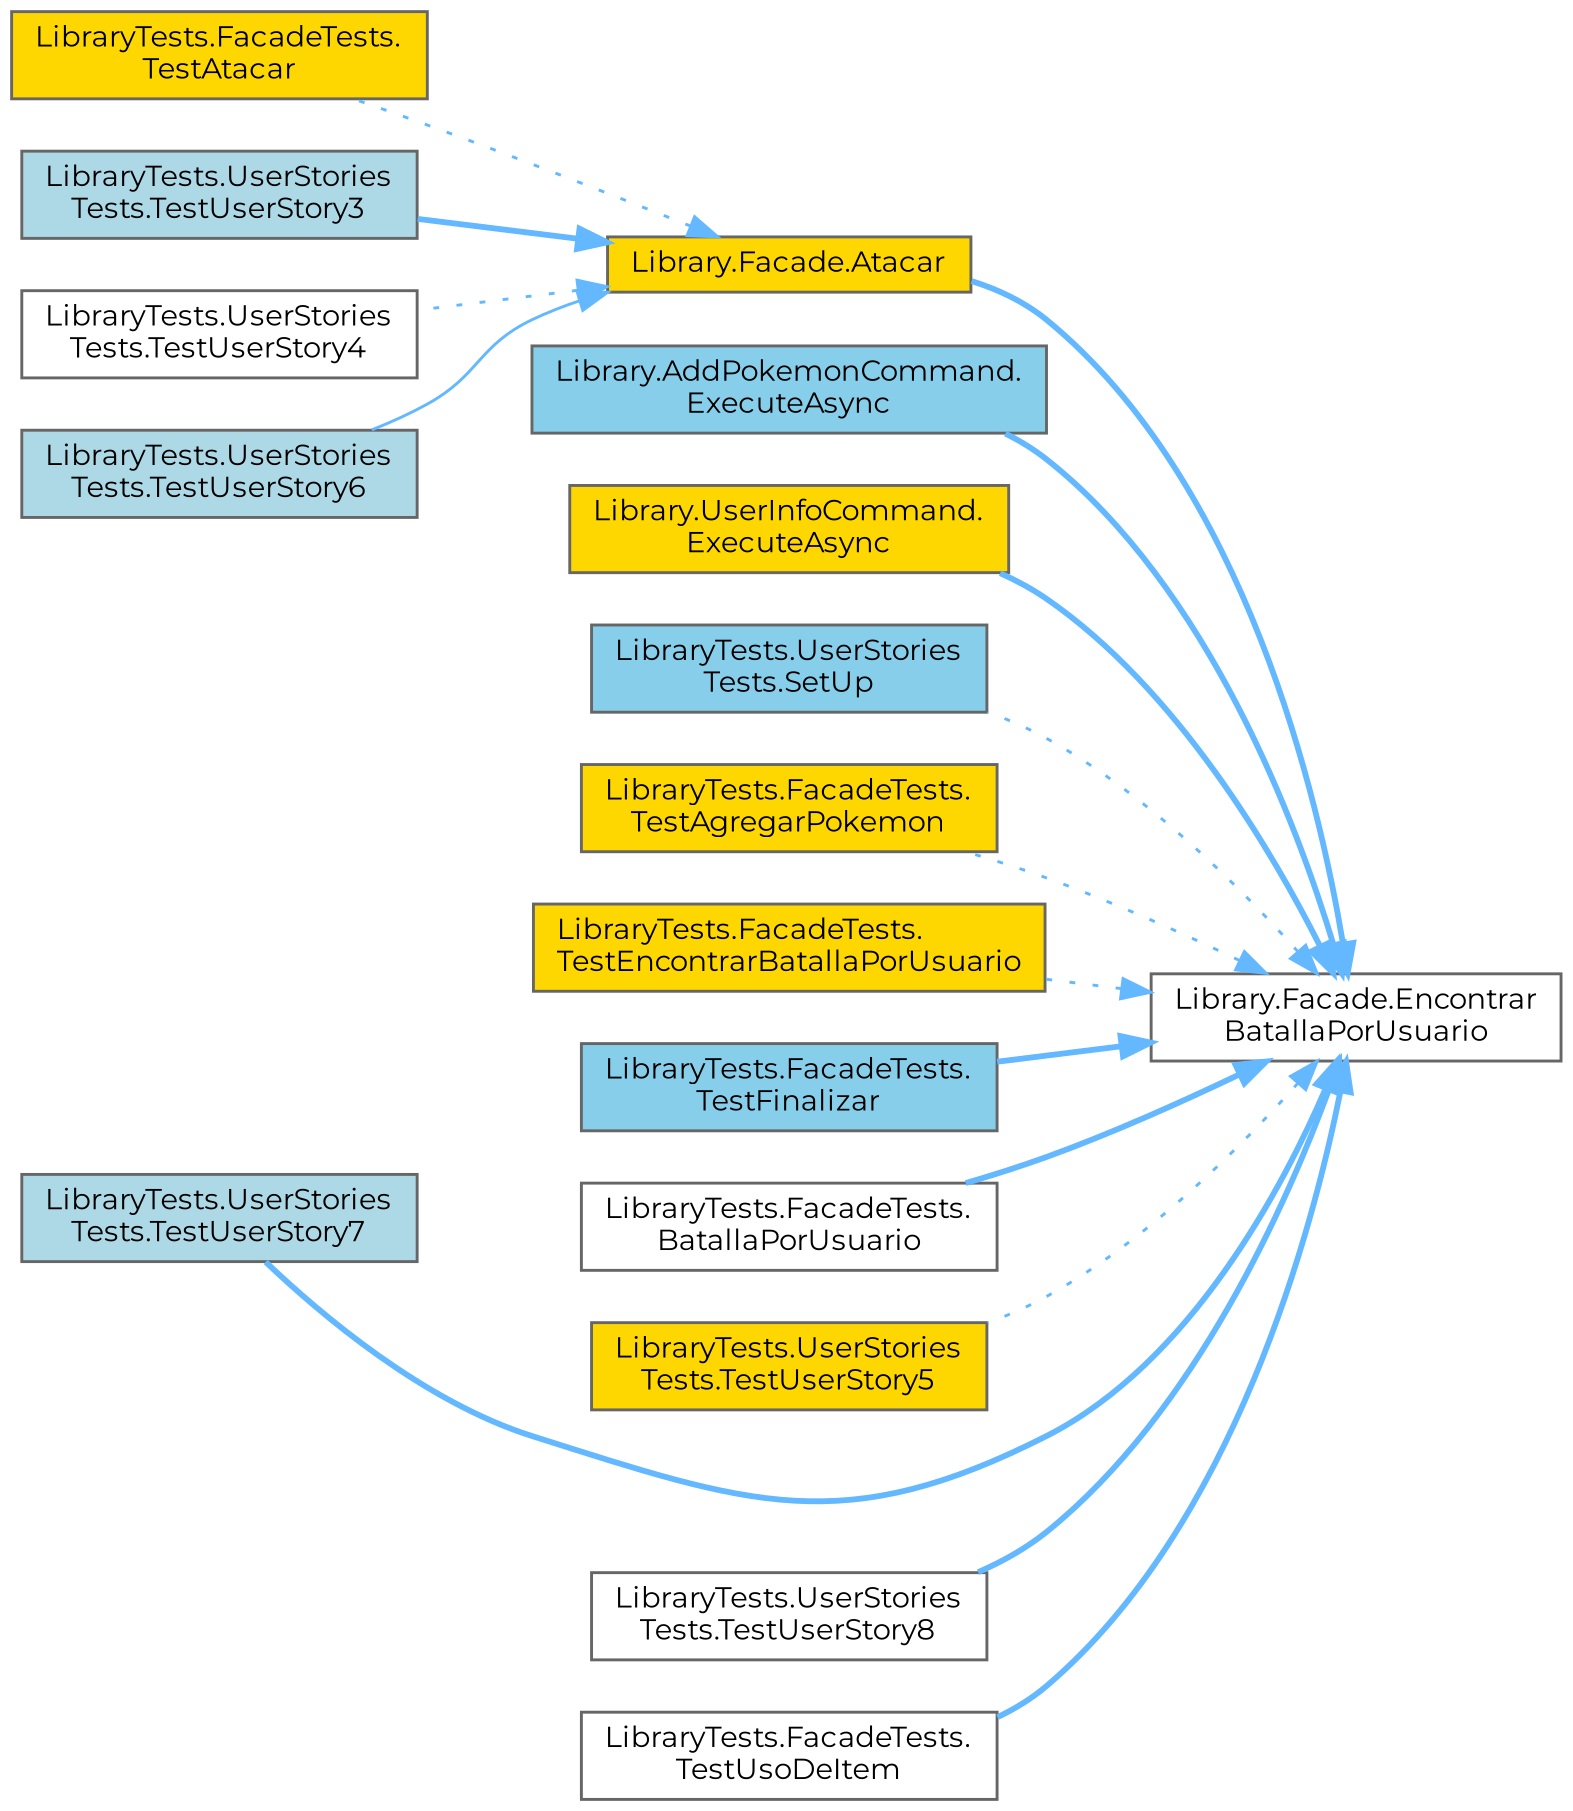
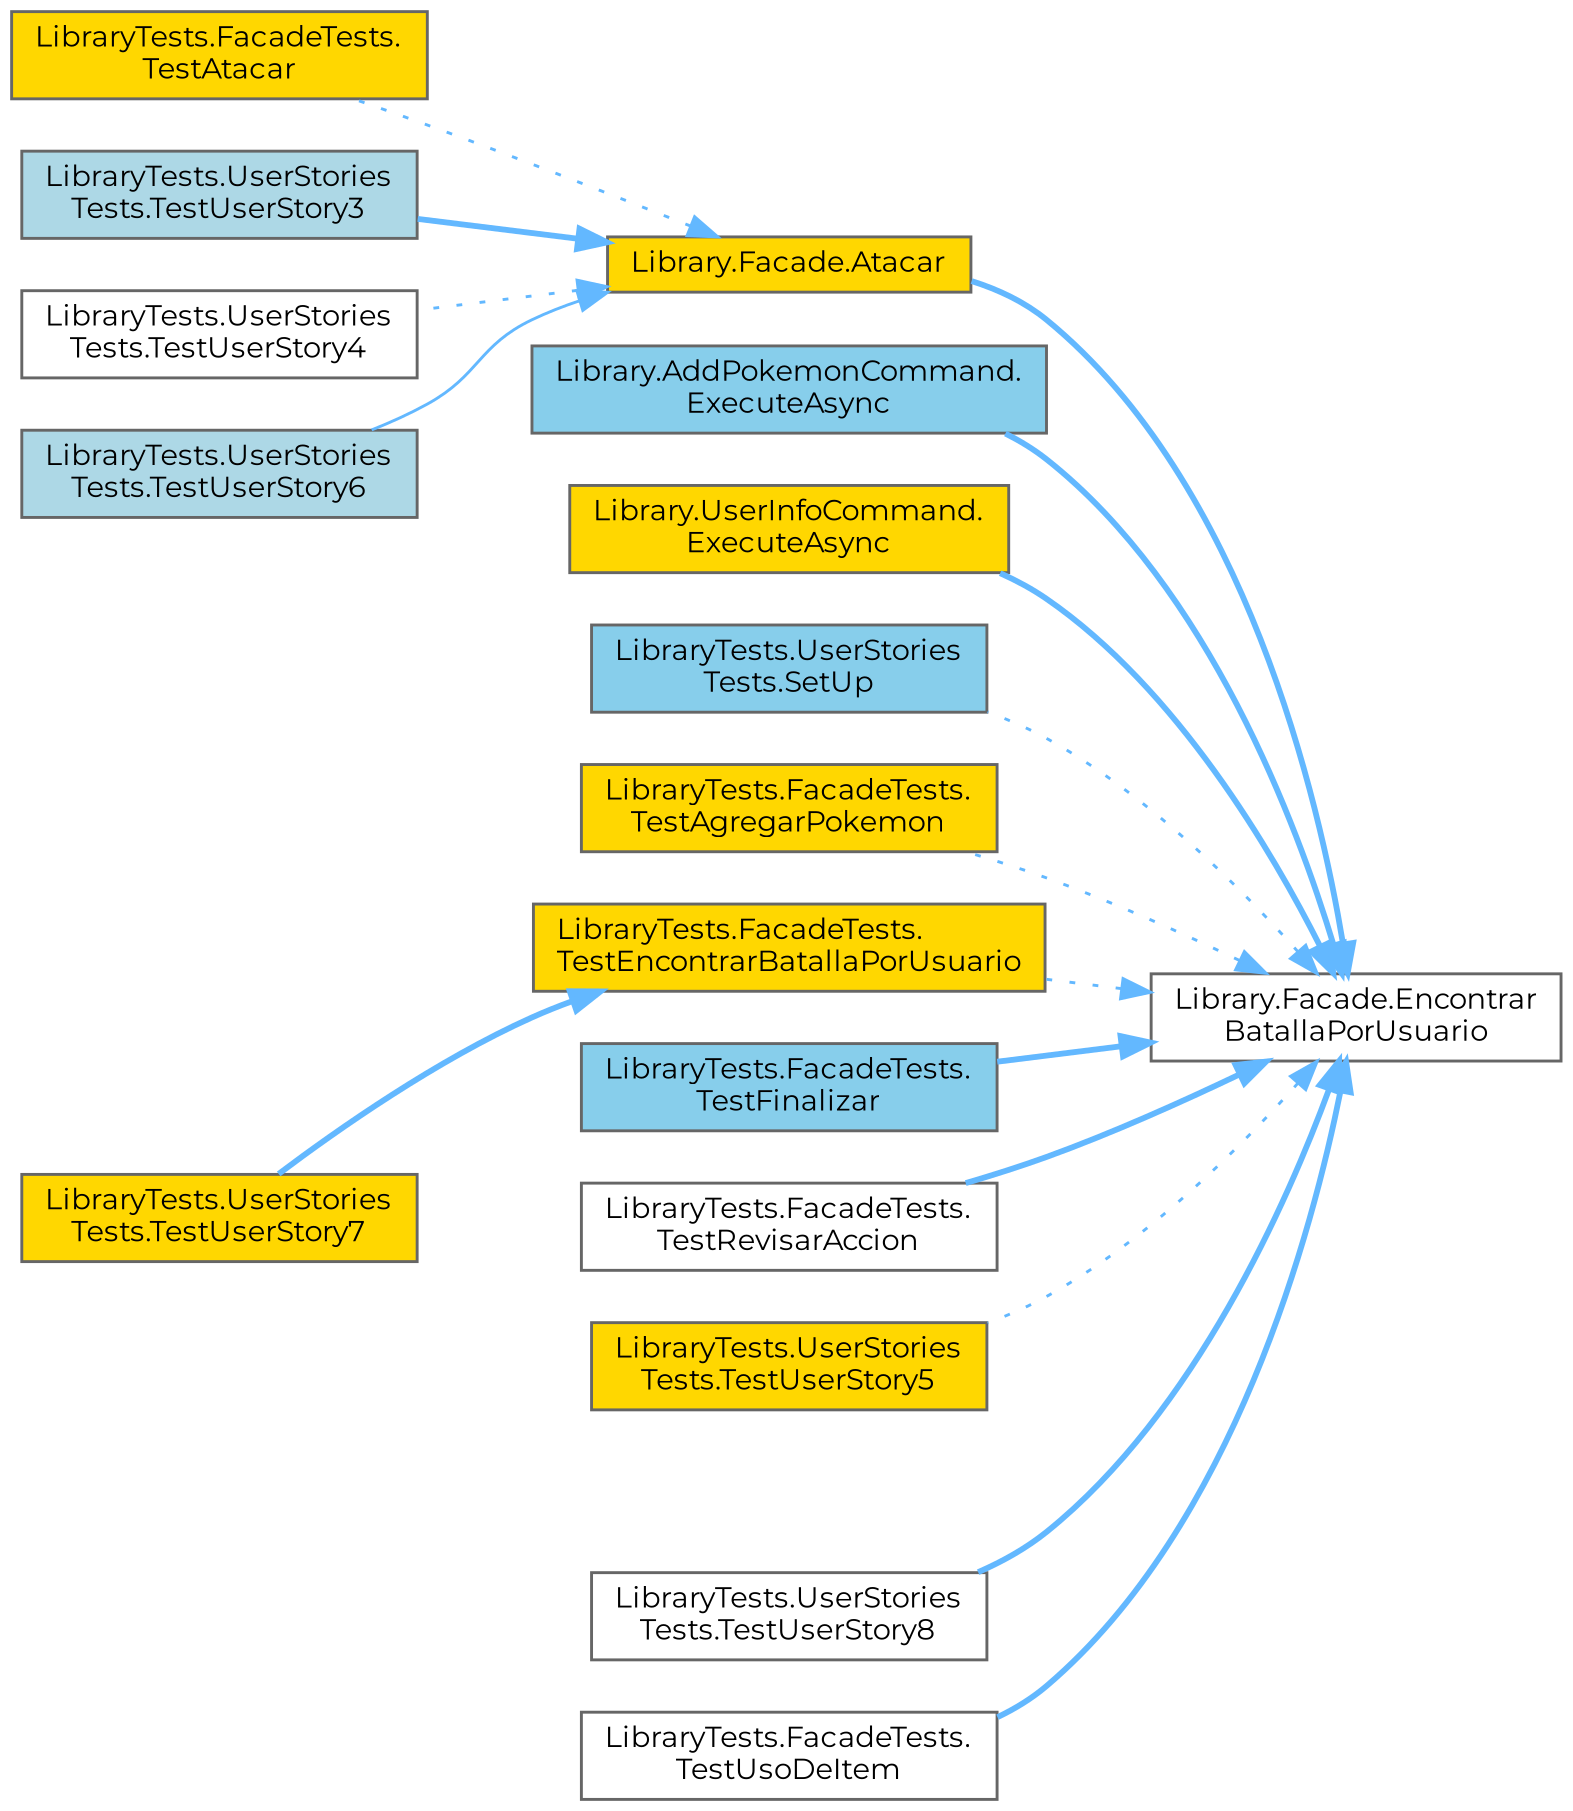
(219, 1218) -> (219, 1218)
(789, 1227) -> (789, 1227)
(857, 1499) -> (420, 1078)
